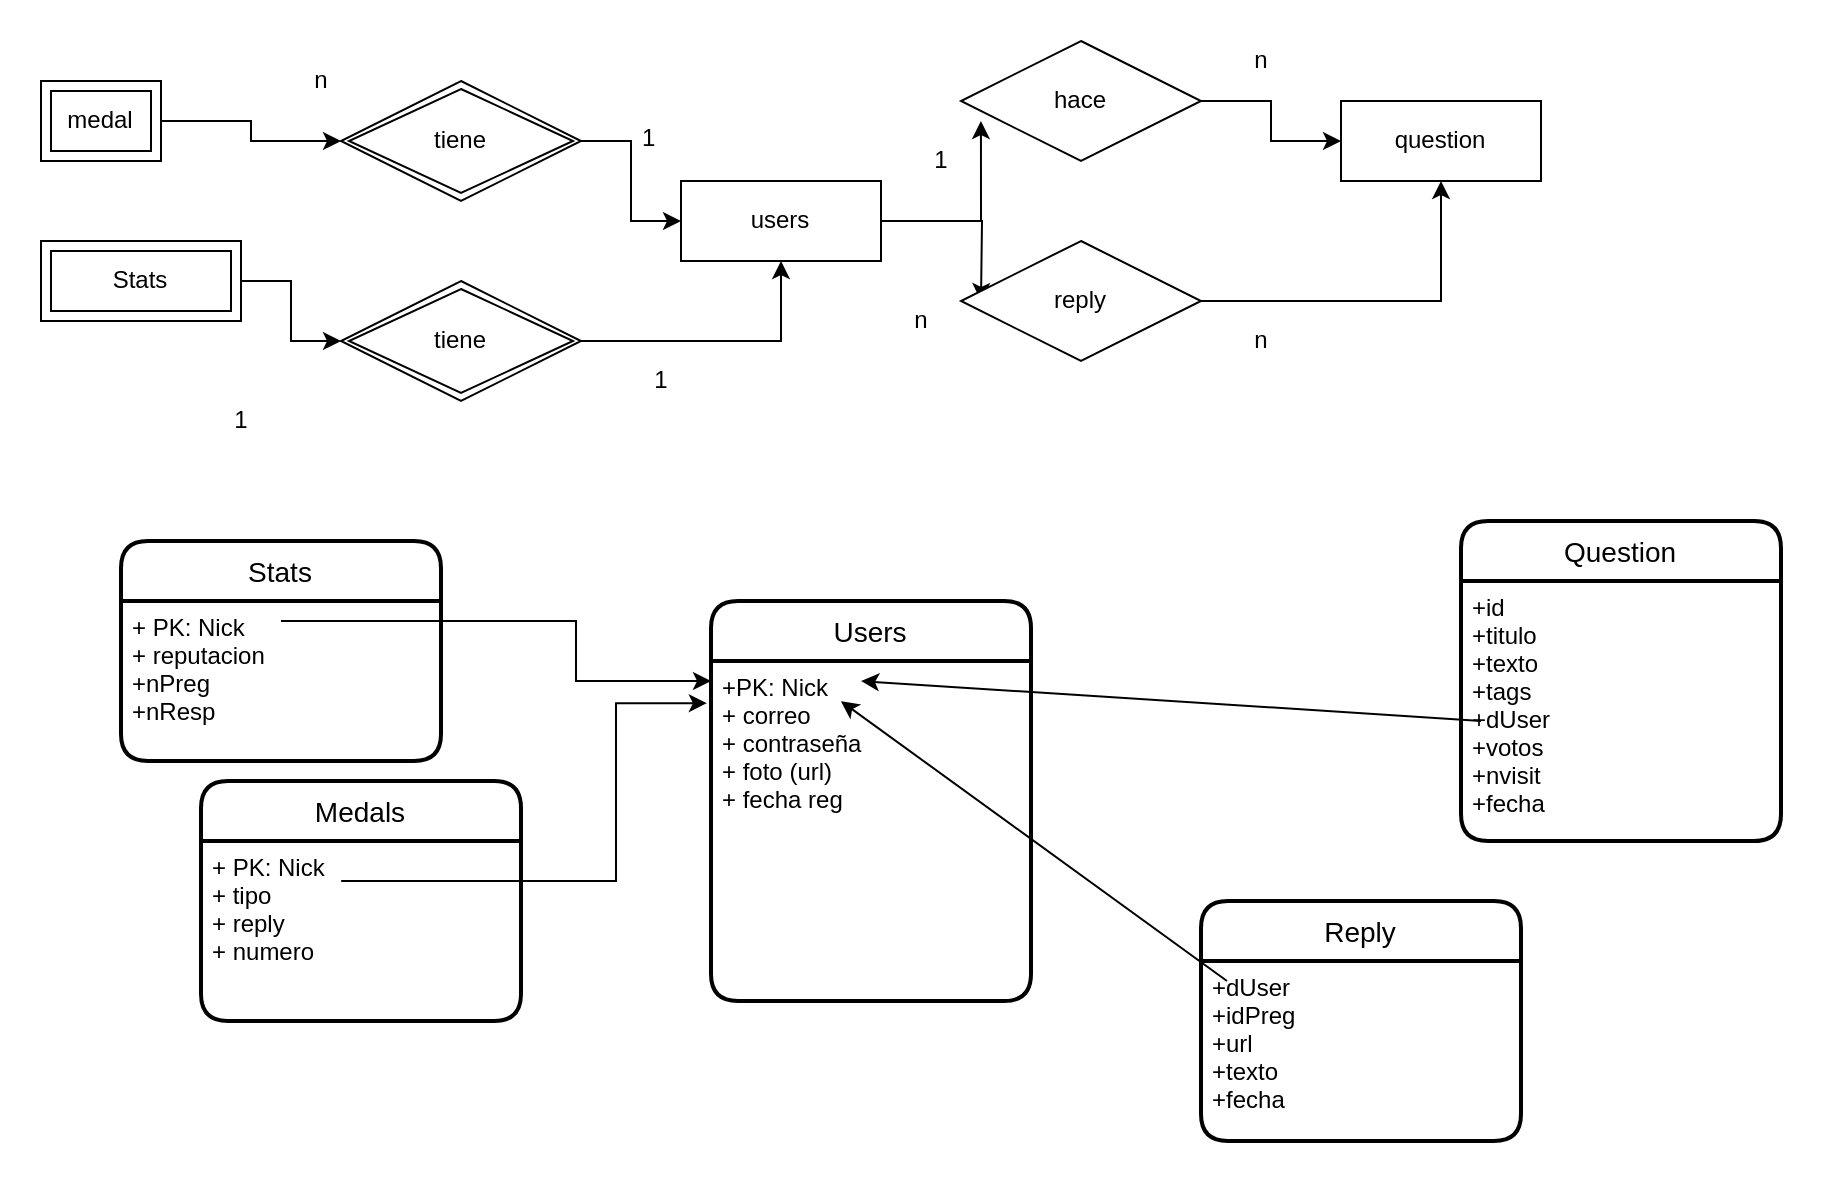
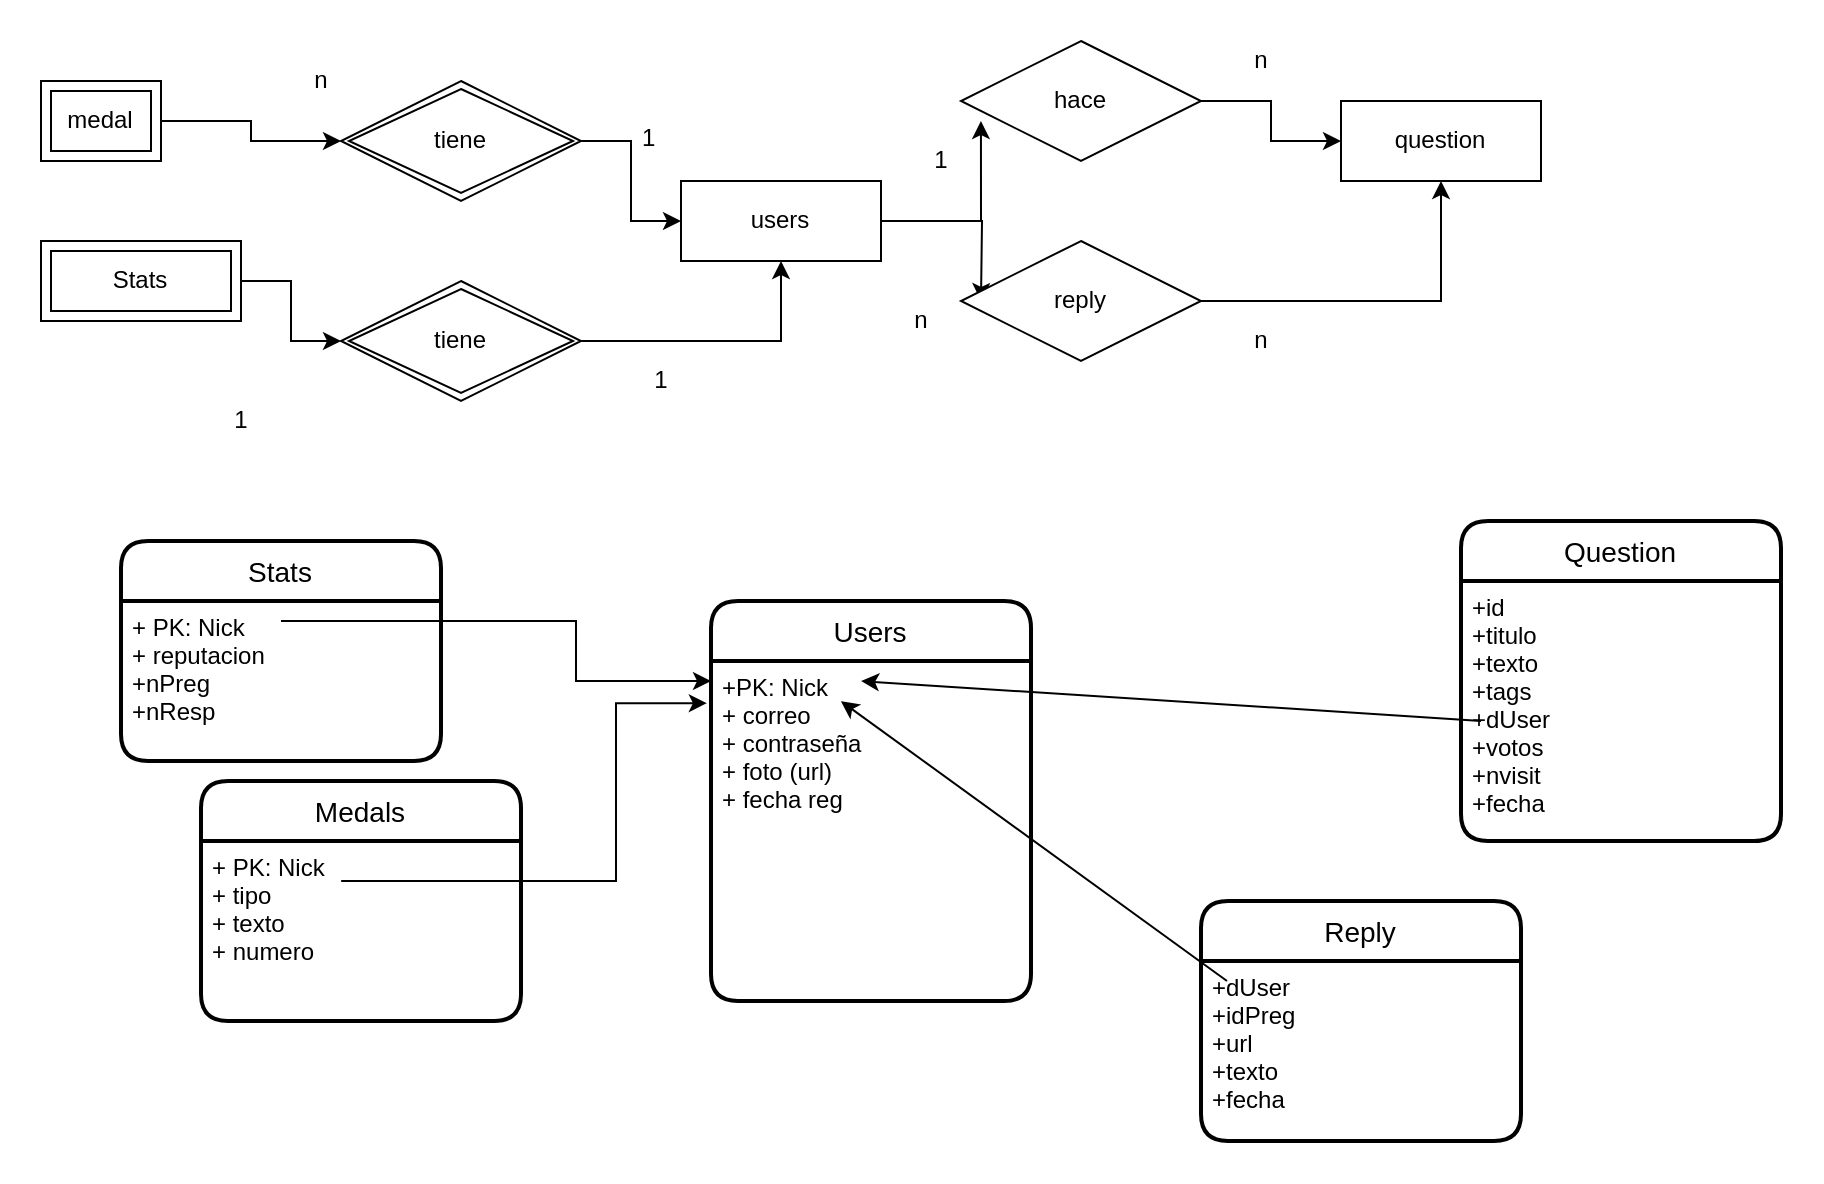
(267, 868) -> (267, 868)
